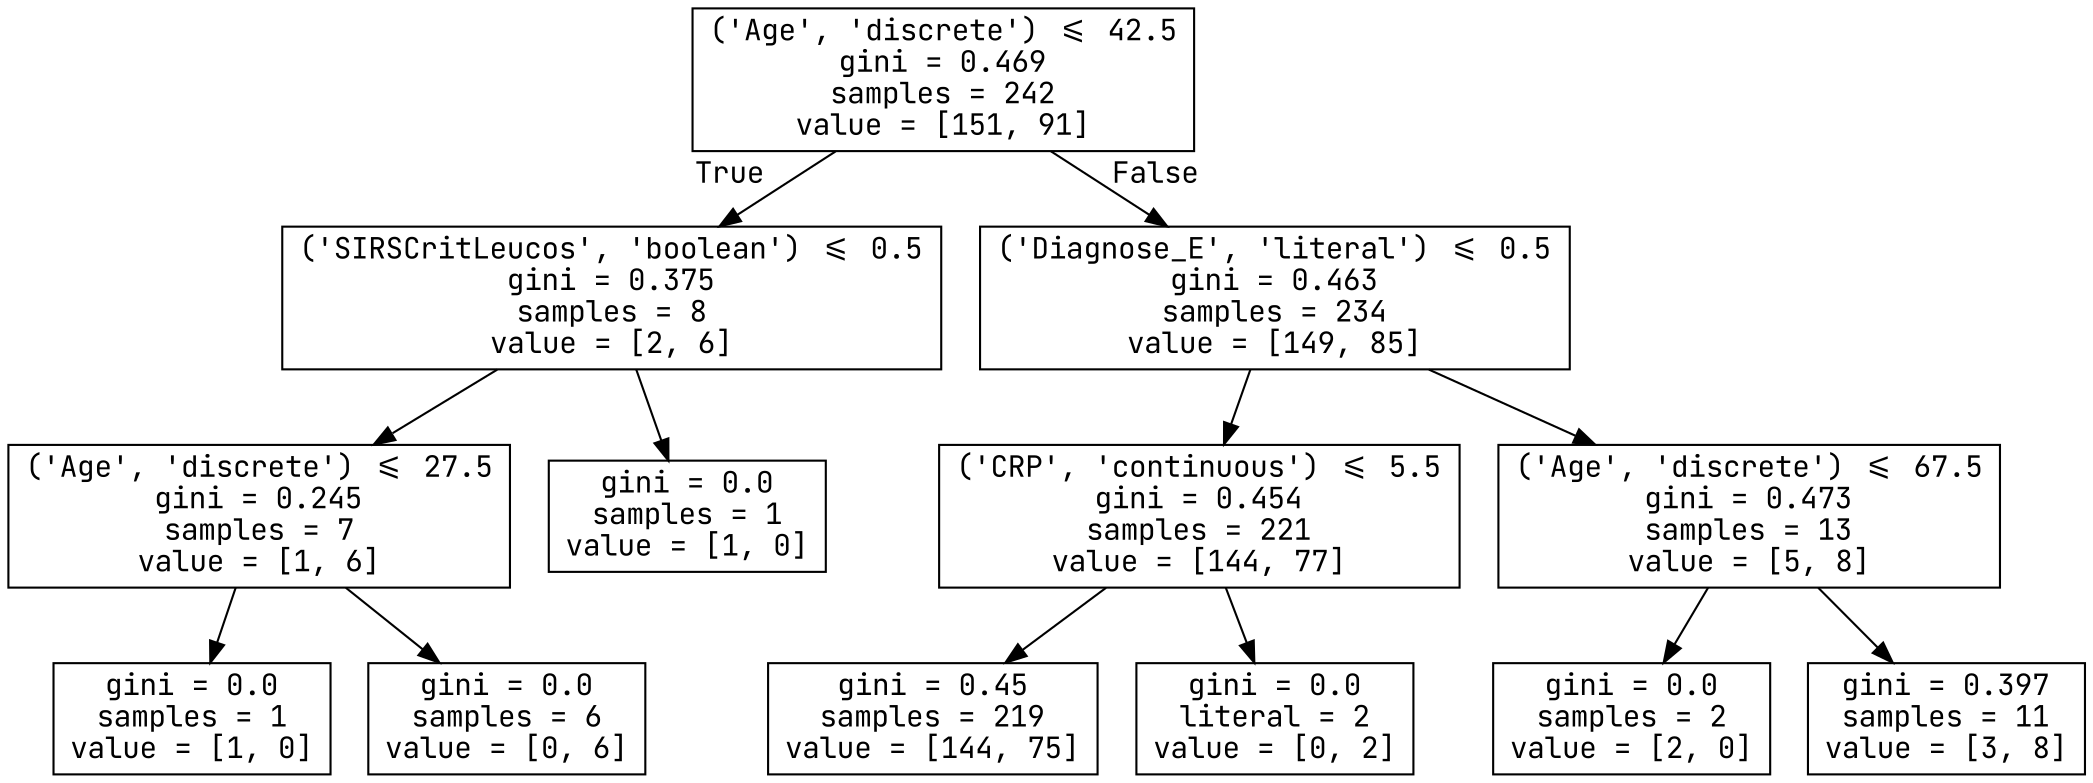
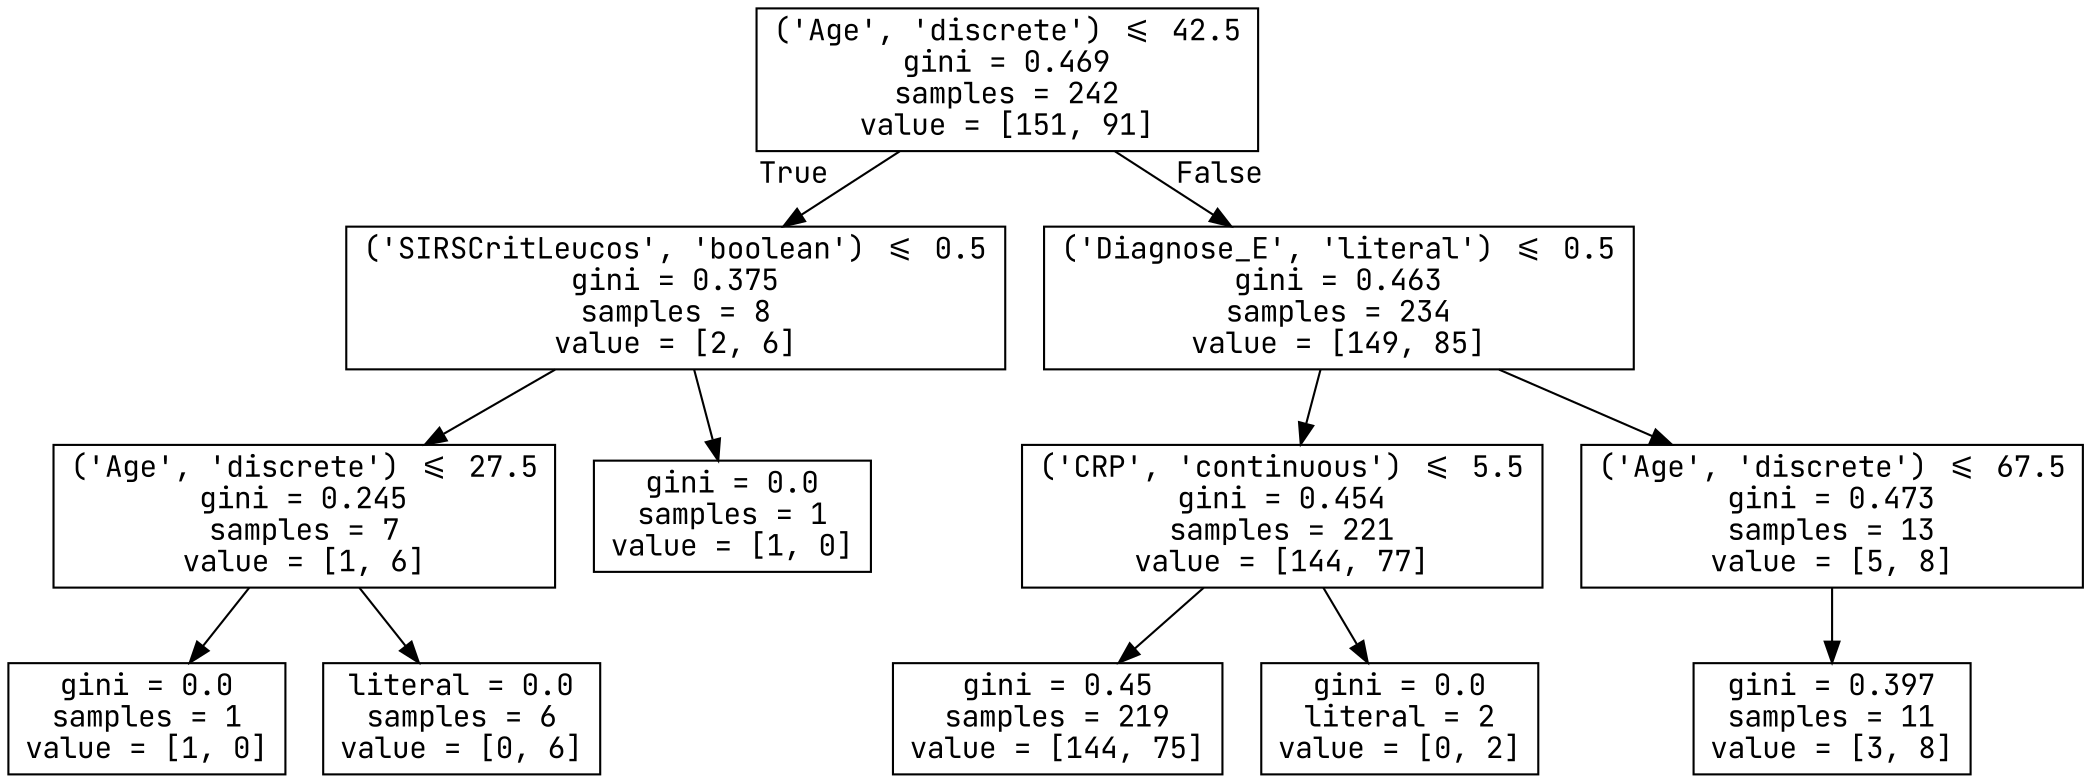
(507, 719) -> (462, 719)
(1632, 719) -> none
